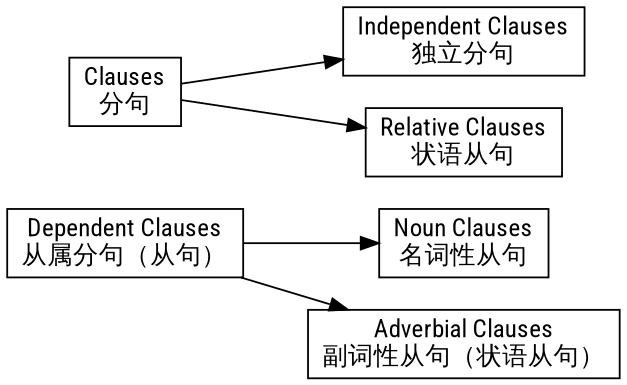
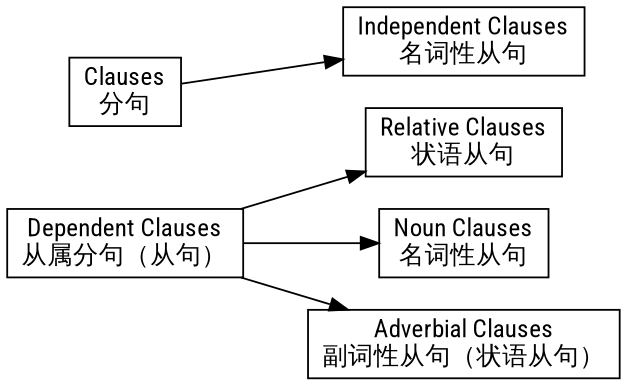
(464, 41) -> (464, 41)
(265, 113) -> (294, 193)
